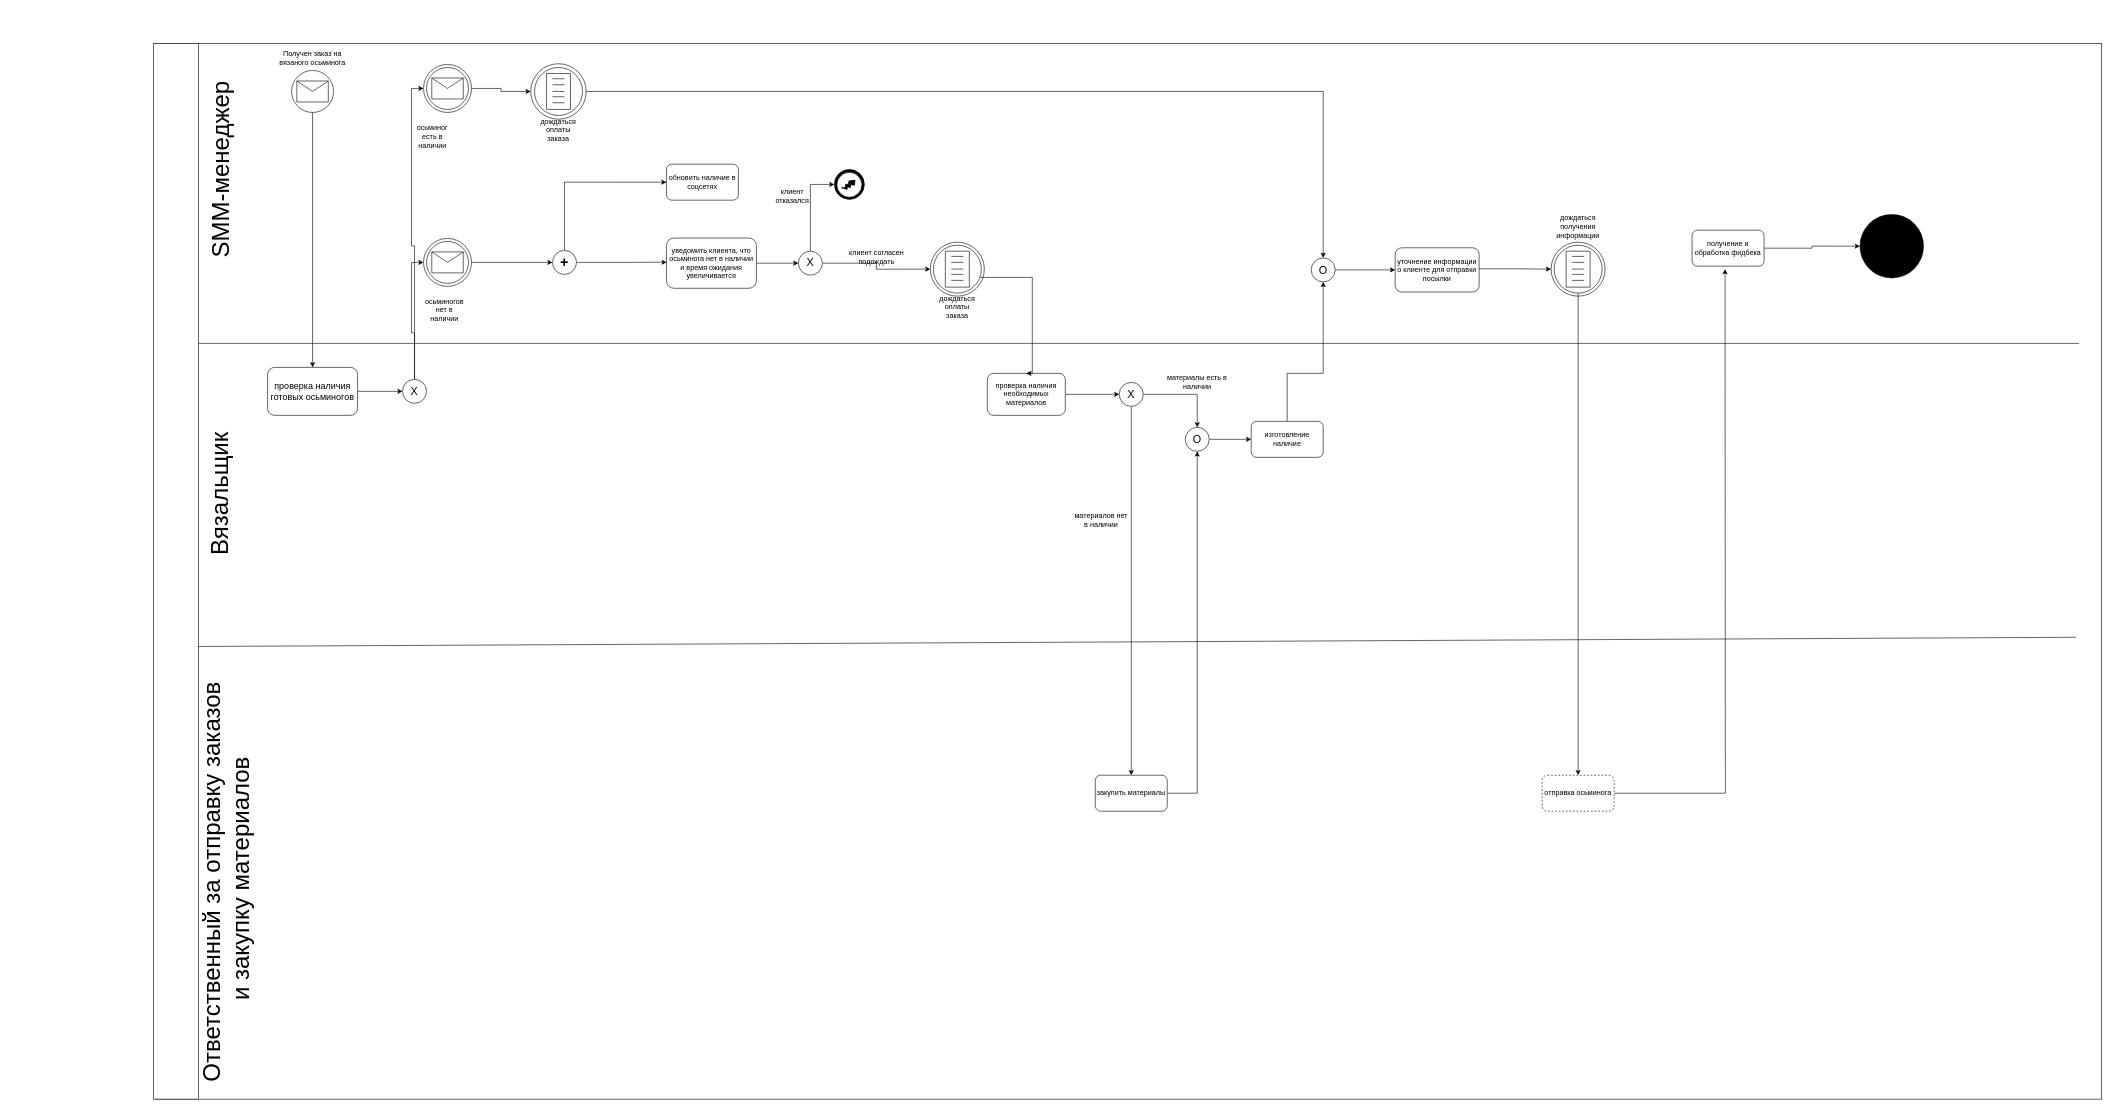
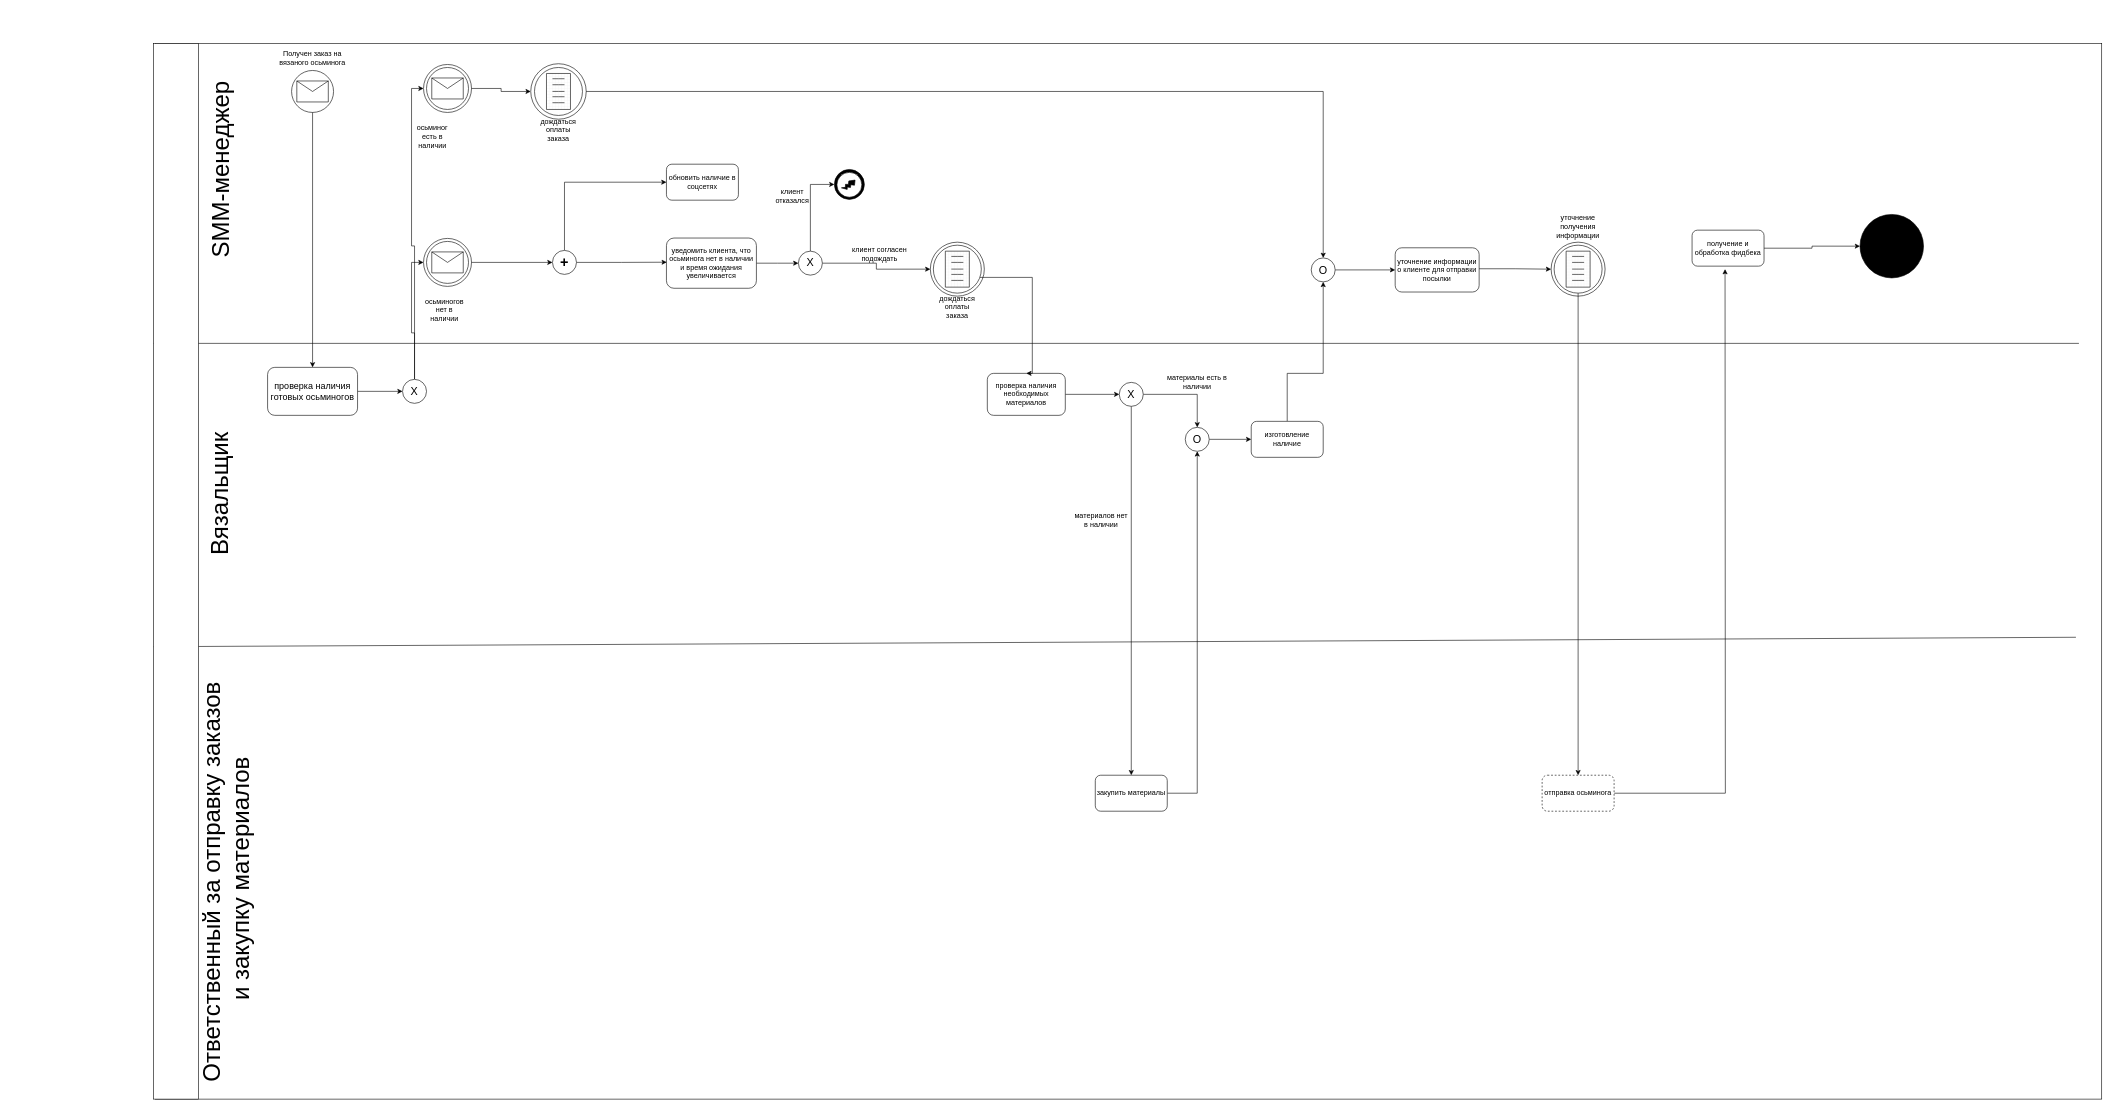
(1578, 227) -> (1578, 227)
(876, 257) -> (879, 254)
